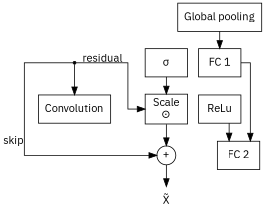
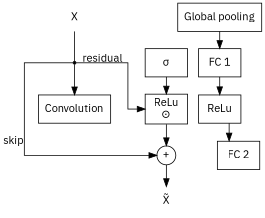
none -> (75, 17)
(250, 93) -> (220, 82)
(166, 109) -> (166, 109)
